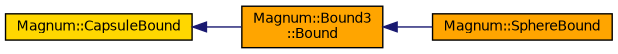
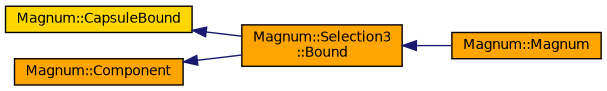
(312, 27) -> (322, 46)
(522, 27) -> (527, 46)
none -> (99, 72)
